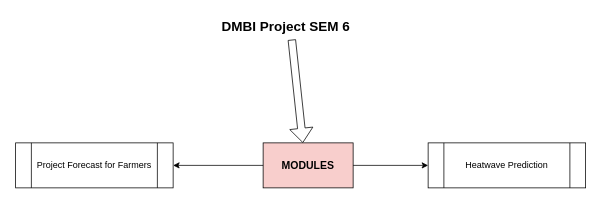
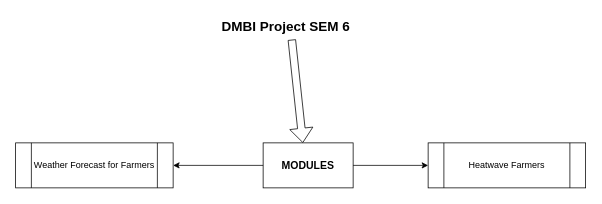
(94, 165) -> (94, 165)
(308, 165) -> (308, 165)
(507, 165) -> (507, 165)
